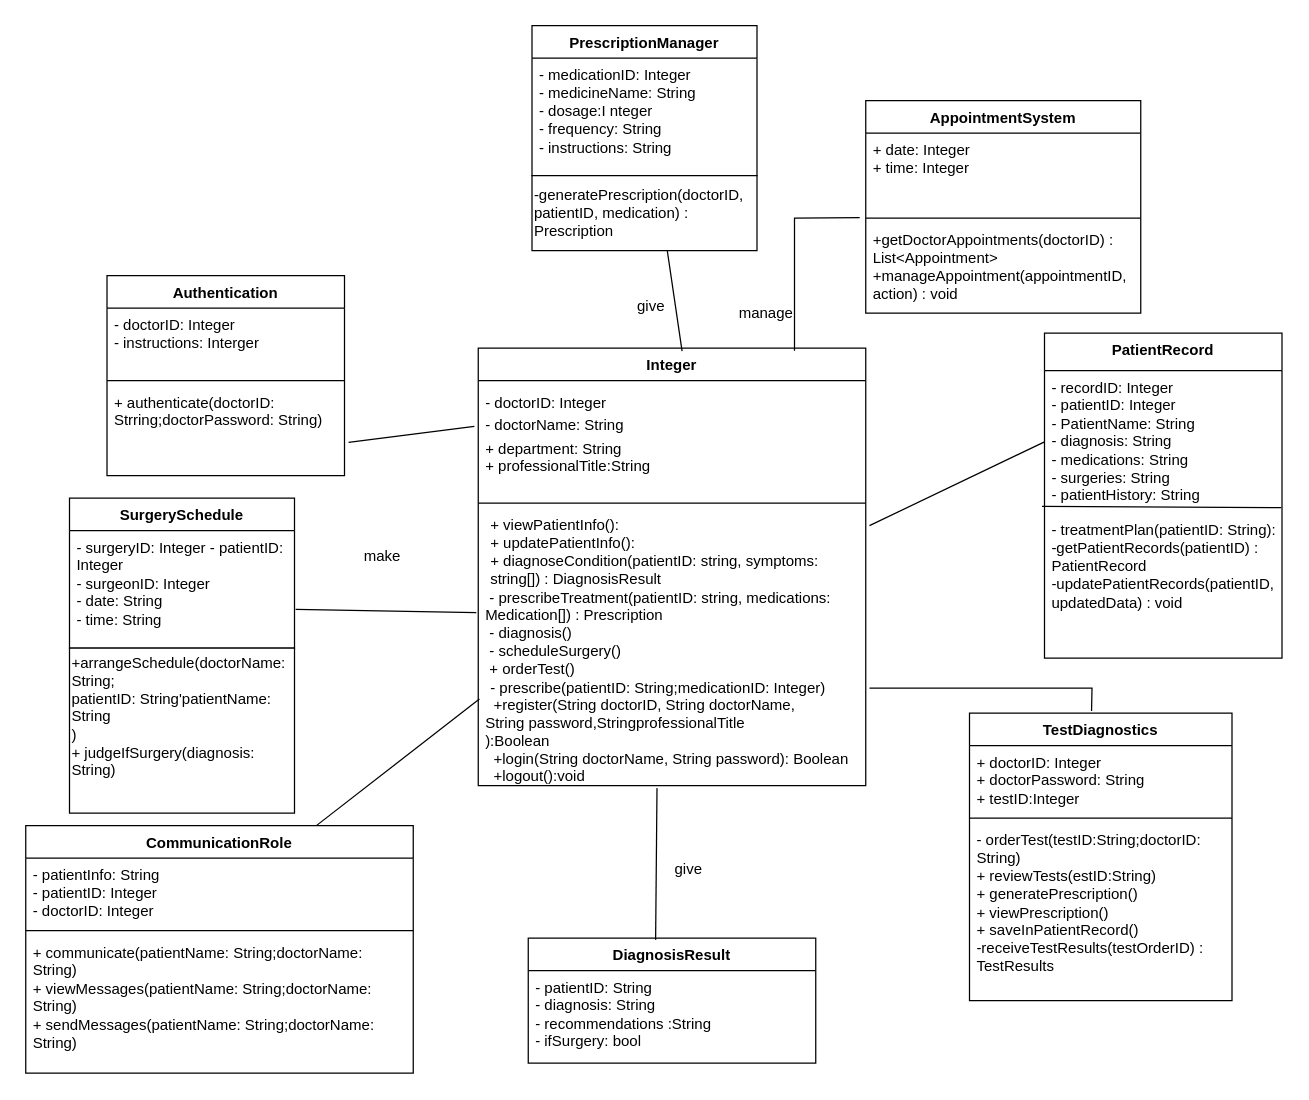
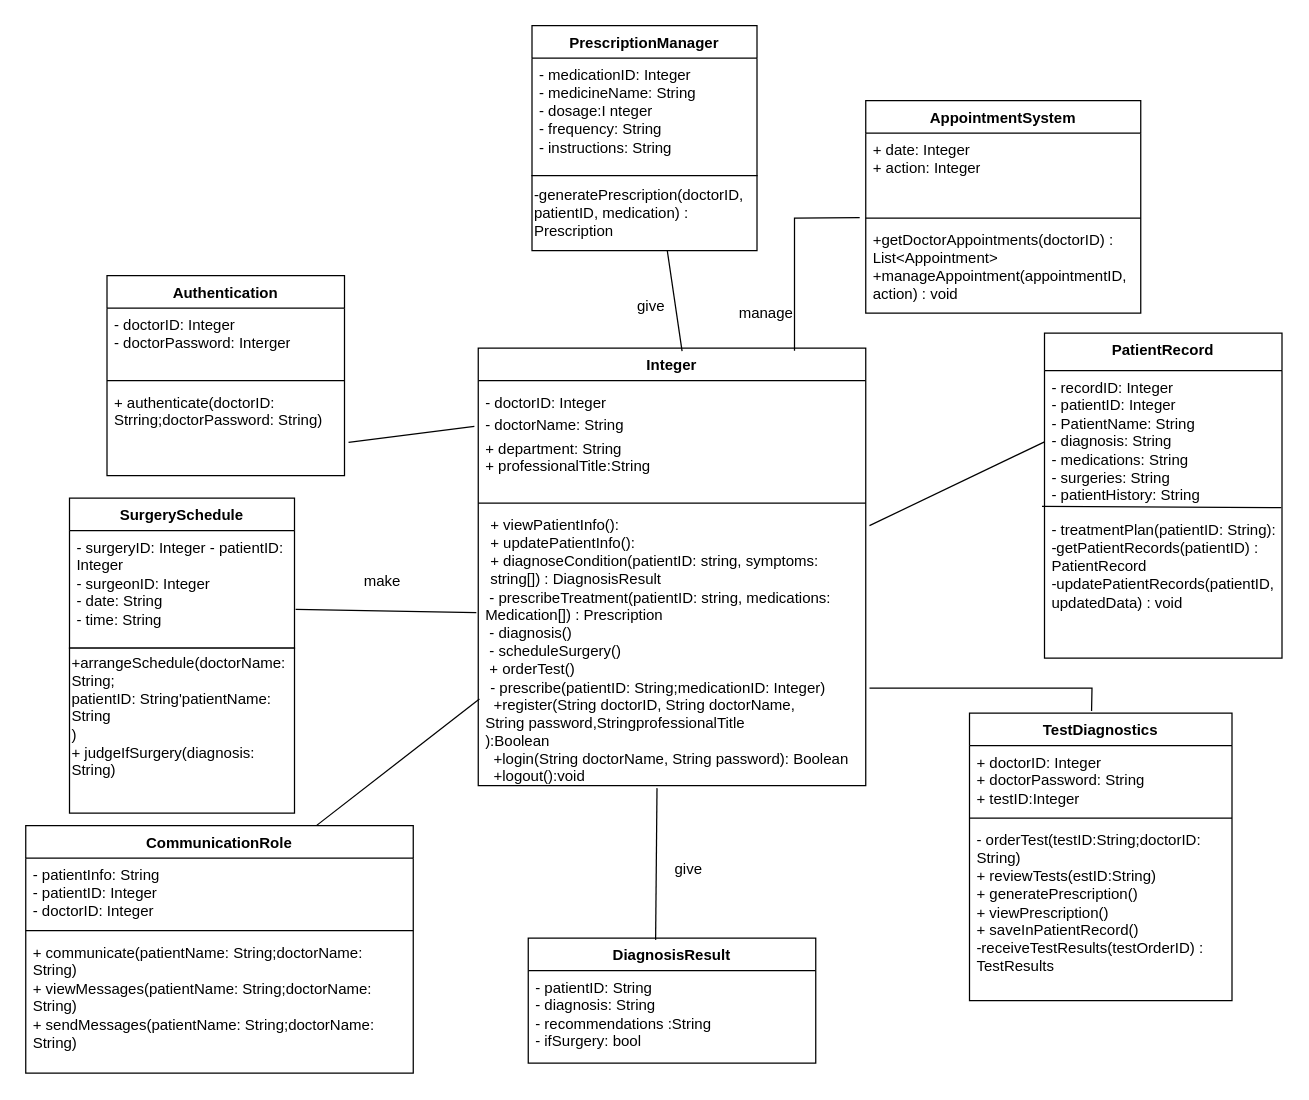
(930, 160) -> (937, 160)
(205, 335) -> (218, 335)
(382, 556) -> (382, 581)
